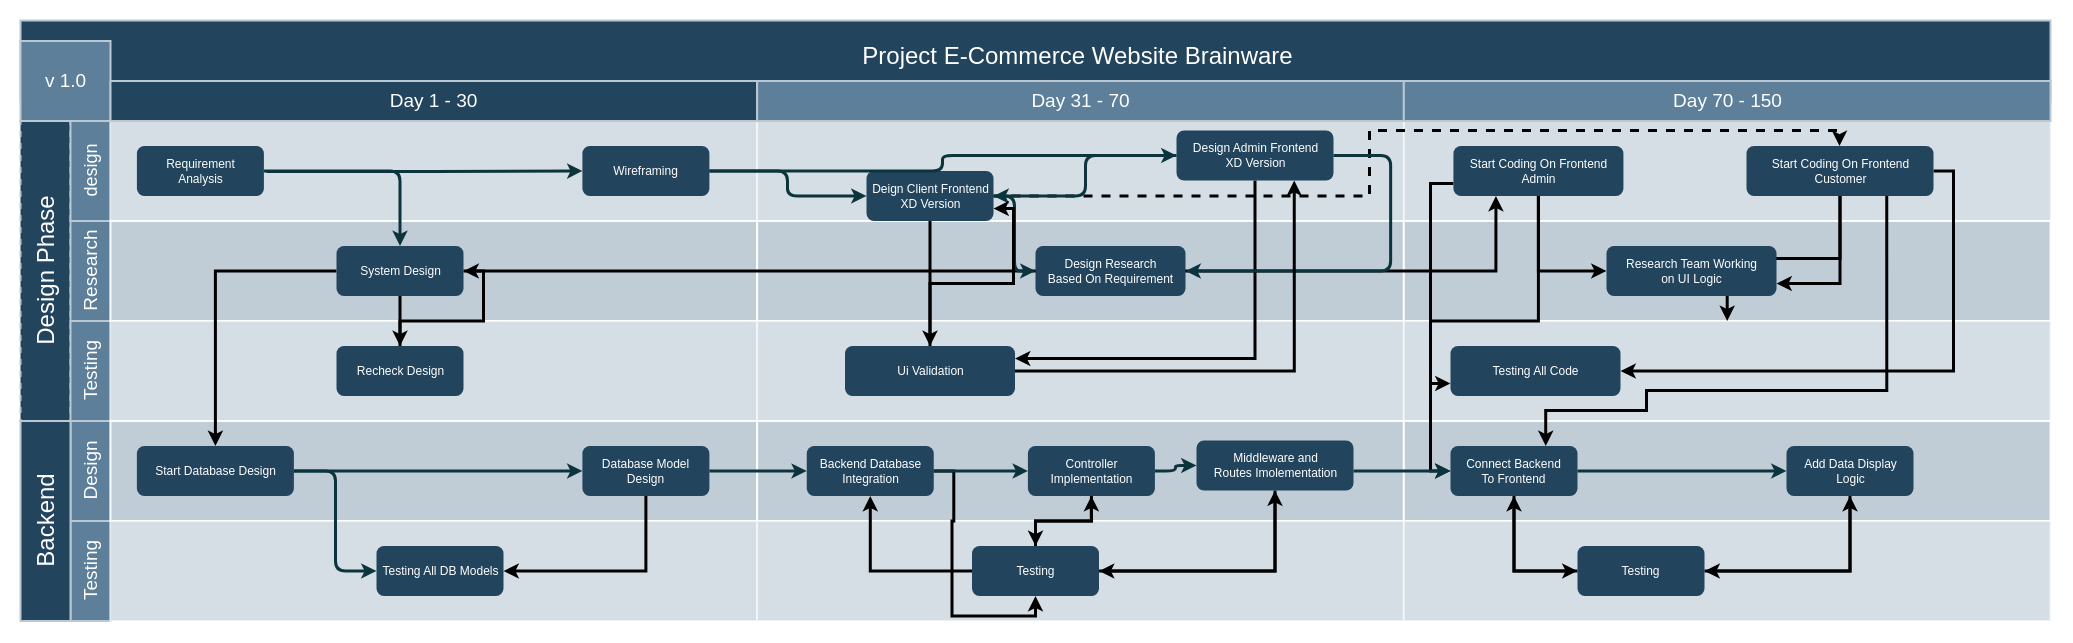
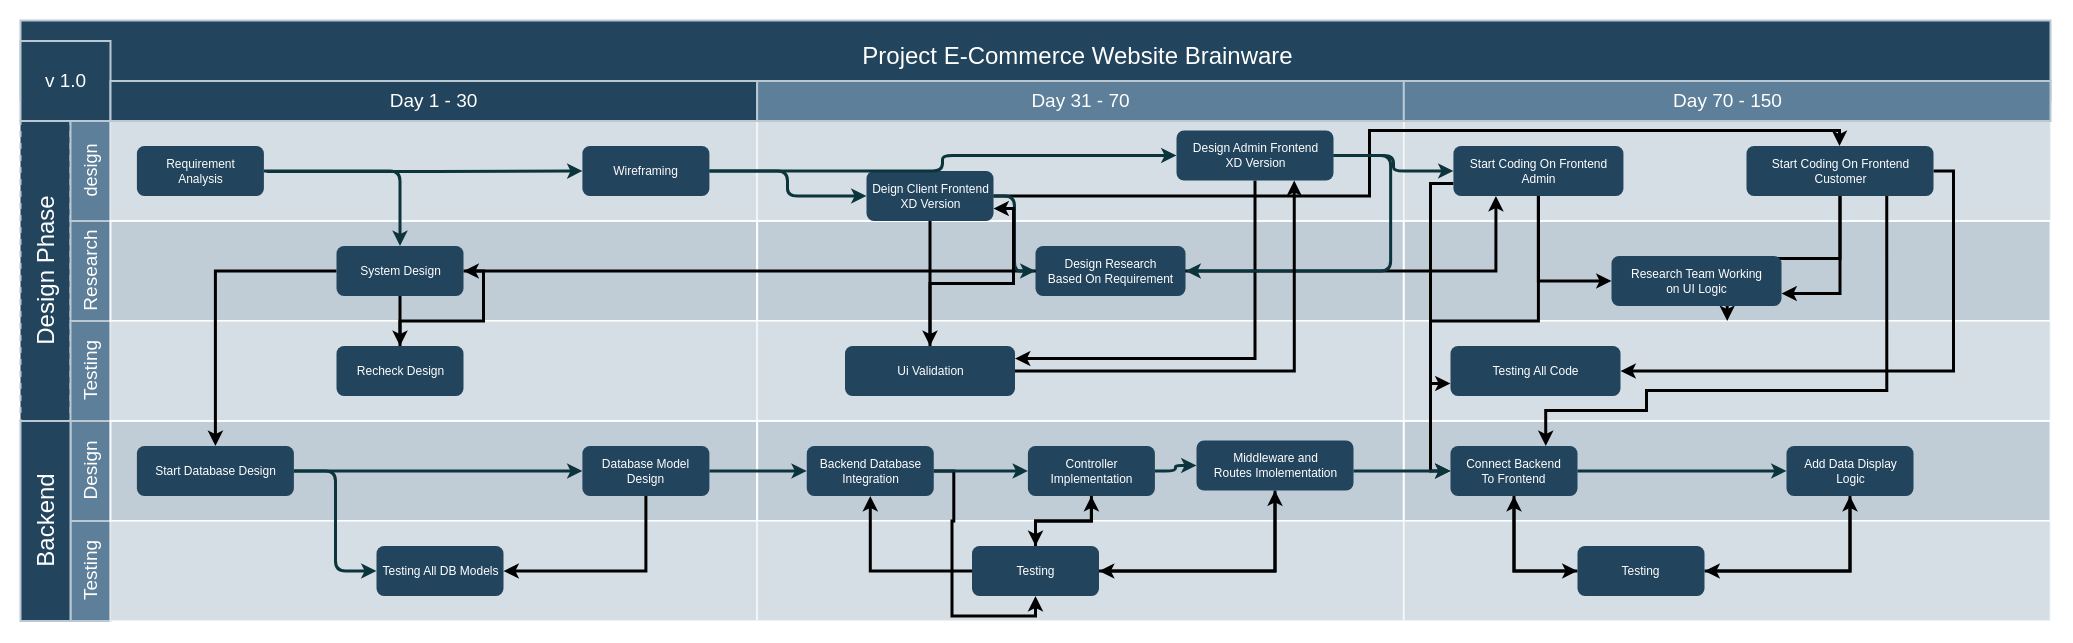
(66, 81) -> (66, 81)
(1518, 131) -> (1518, 131)
(1086, 176) -> (1413, 171)
(1692, 271) -> (1697, 281)
